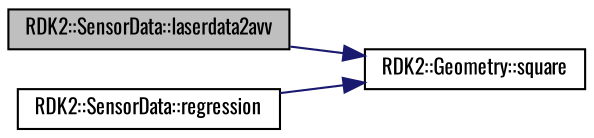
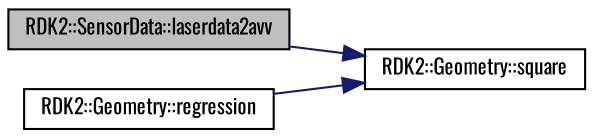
(149, 109) -> (149, 109)
